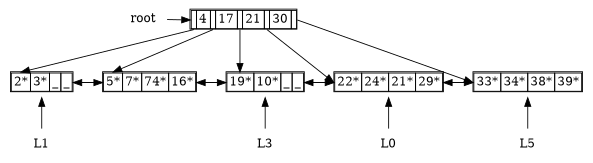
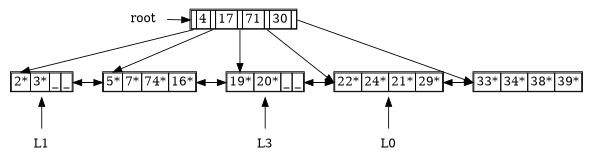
(253, 19) -> (253, 19)
(267, 82) -> (267, 82)
(528, 144) -> none
